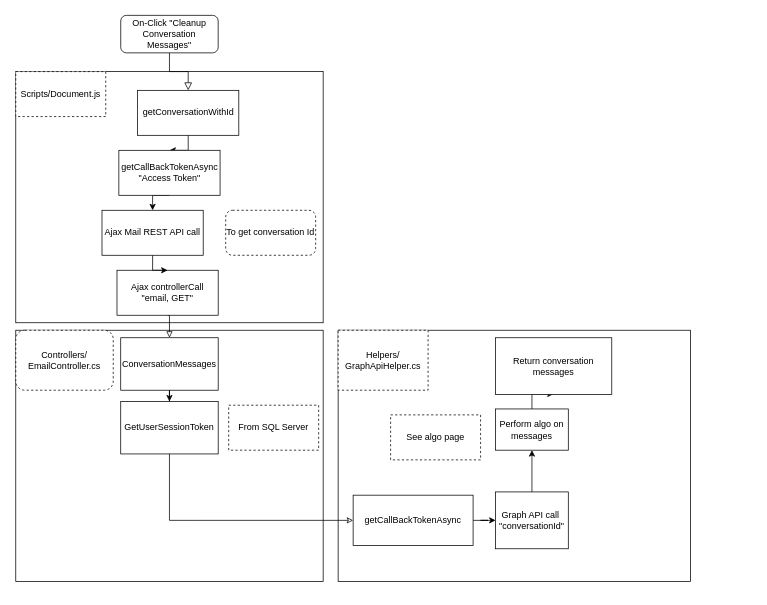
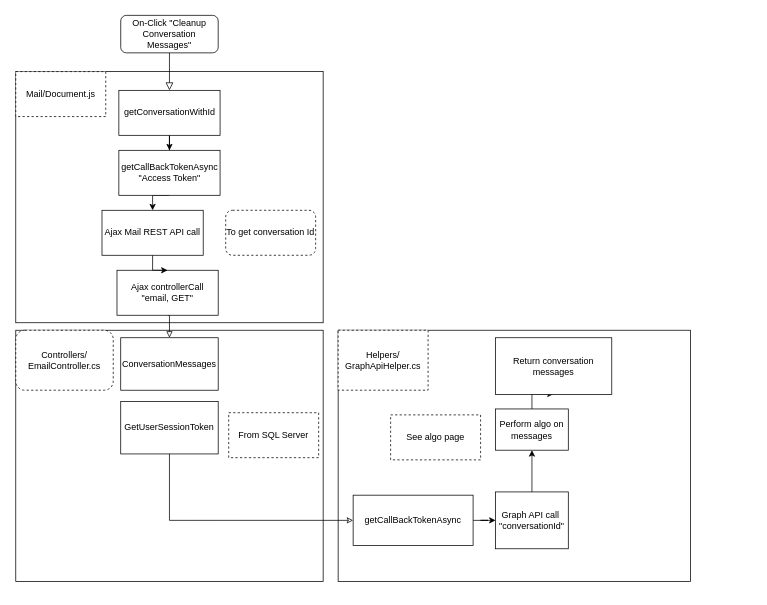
(60, 94) -> (60, 94)
(188, 113) -> (169, 113)
(169, 399) -> none
(273, 428) -> (273, 435)
